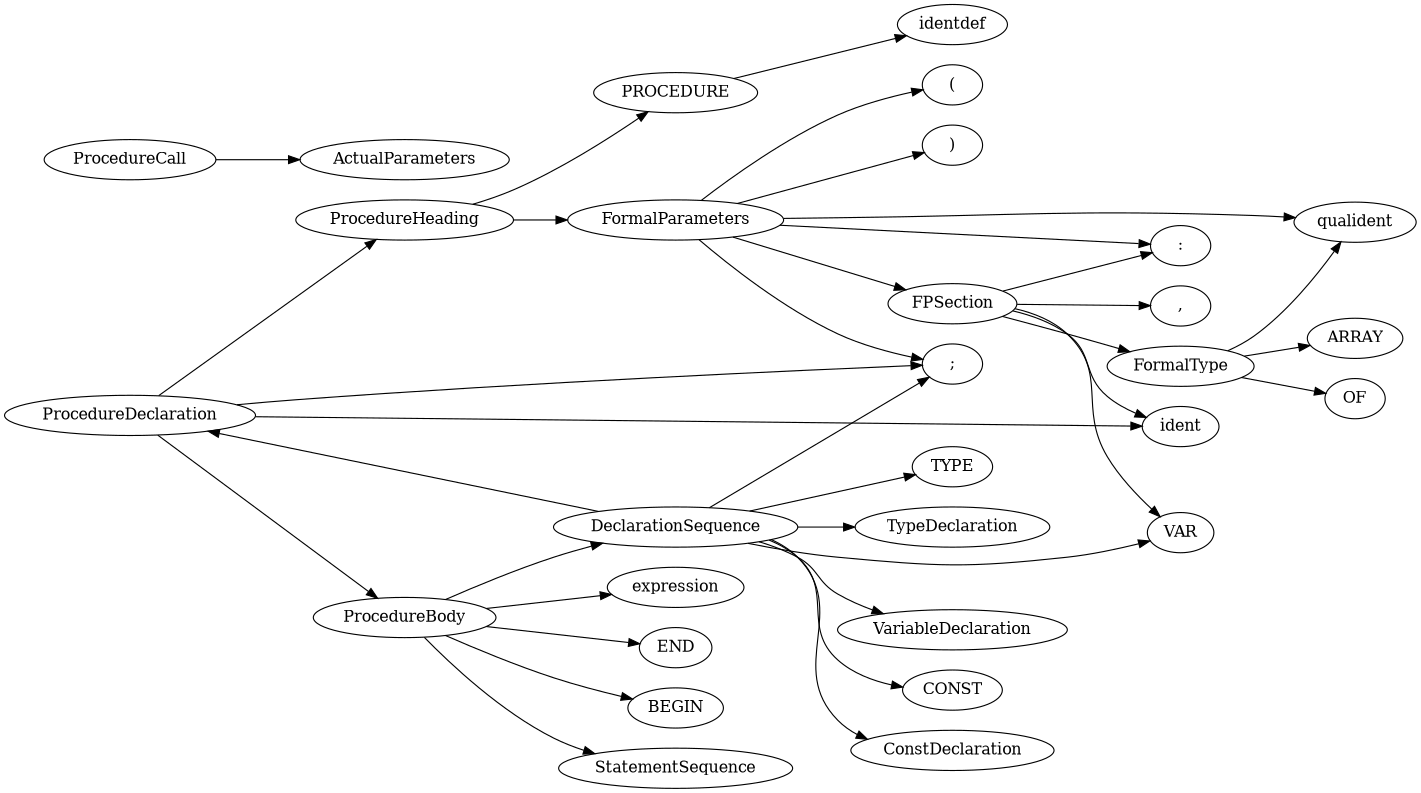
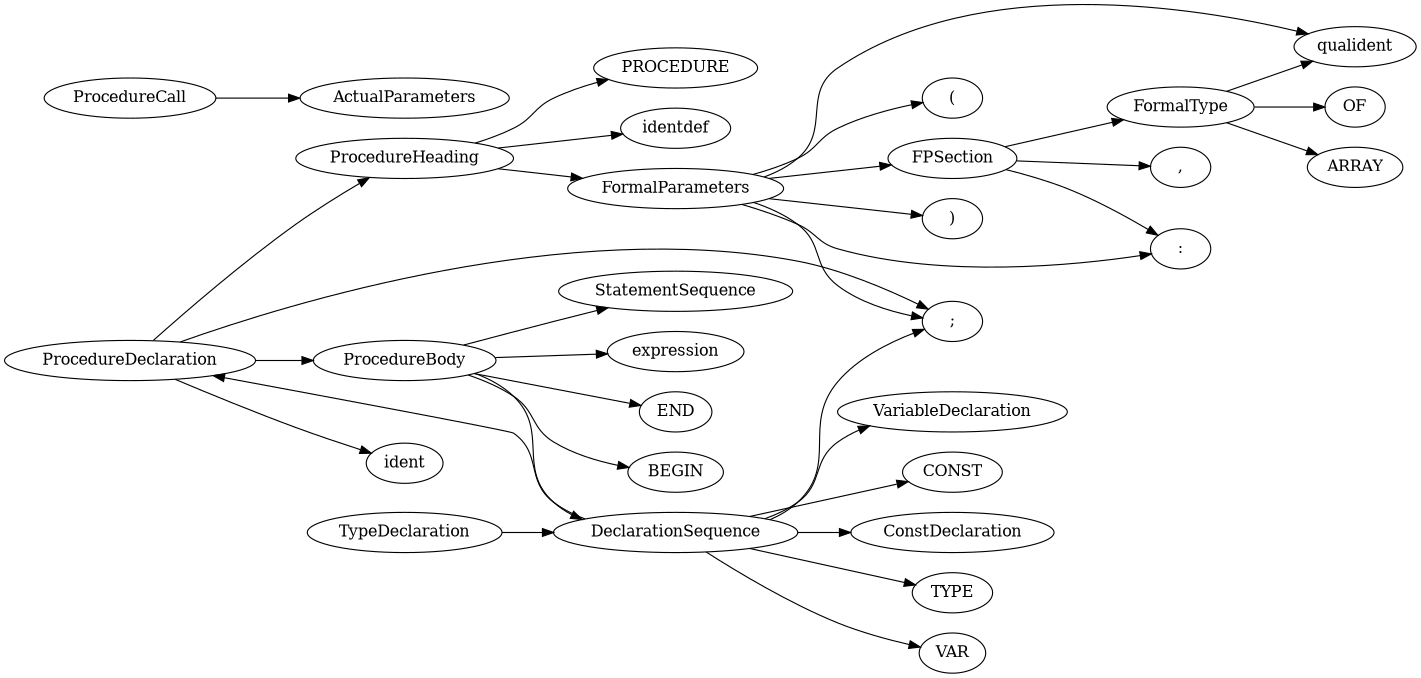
(815, 58) -> (555, 142)
(1098, 387) -> none
(1092, 398) -> none
(820, 527) -> (522, 532)
